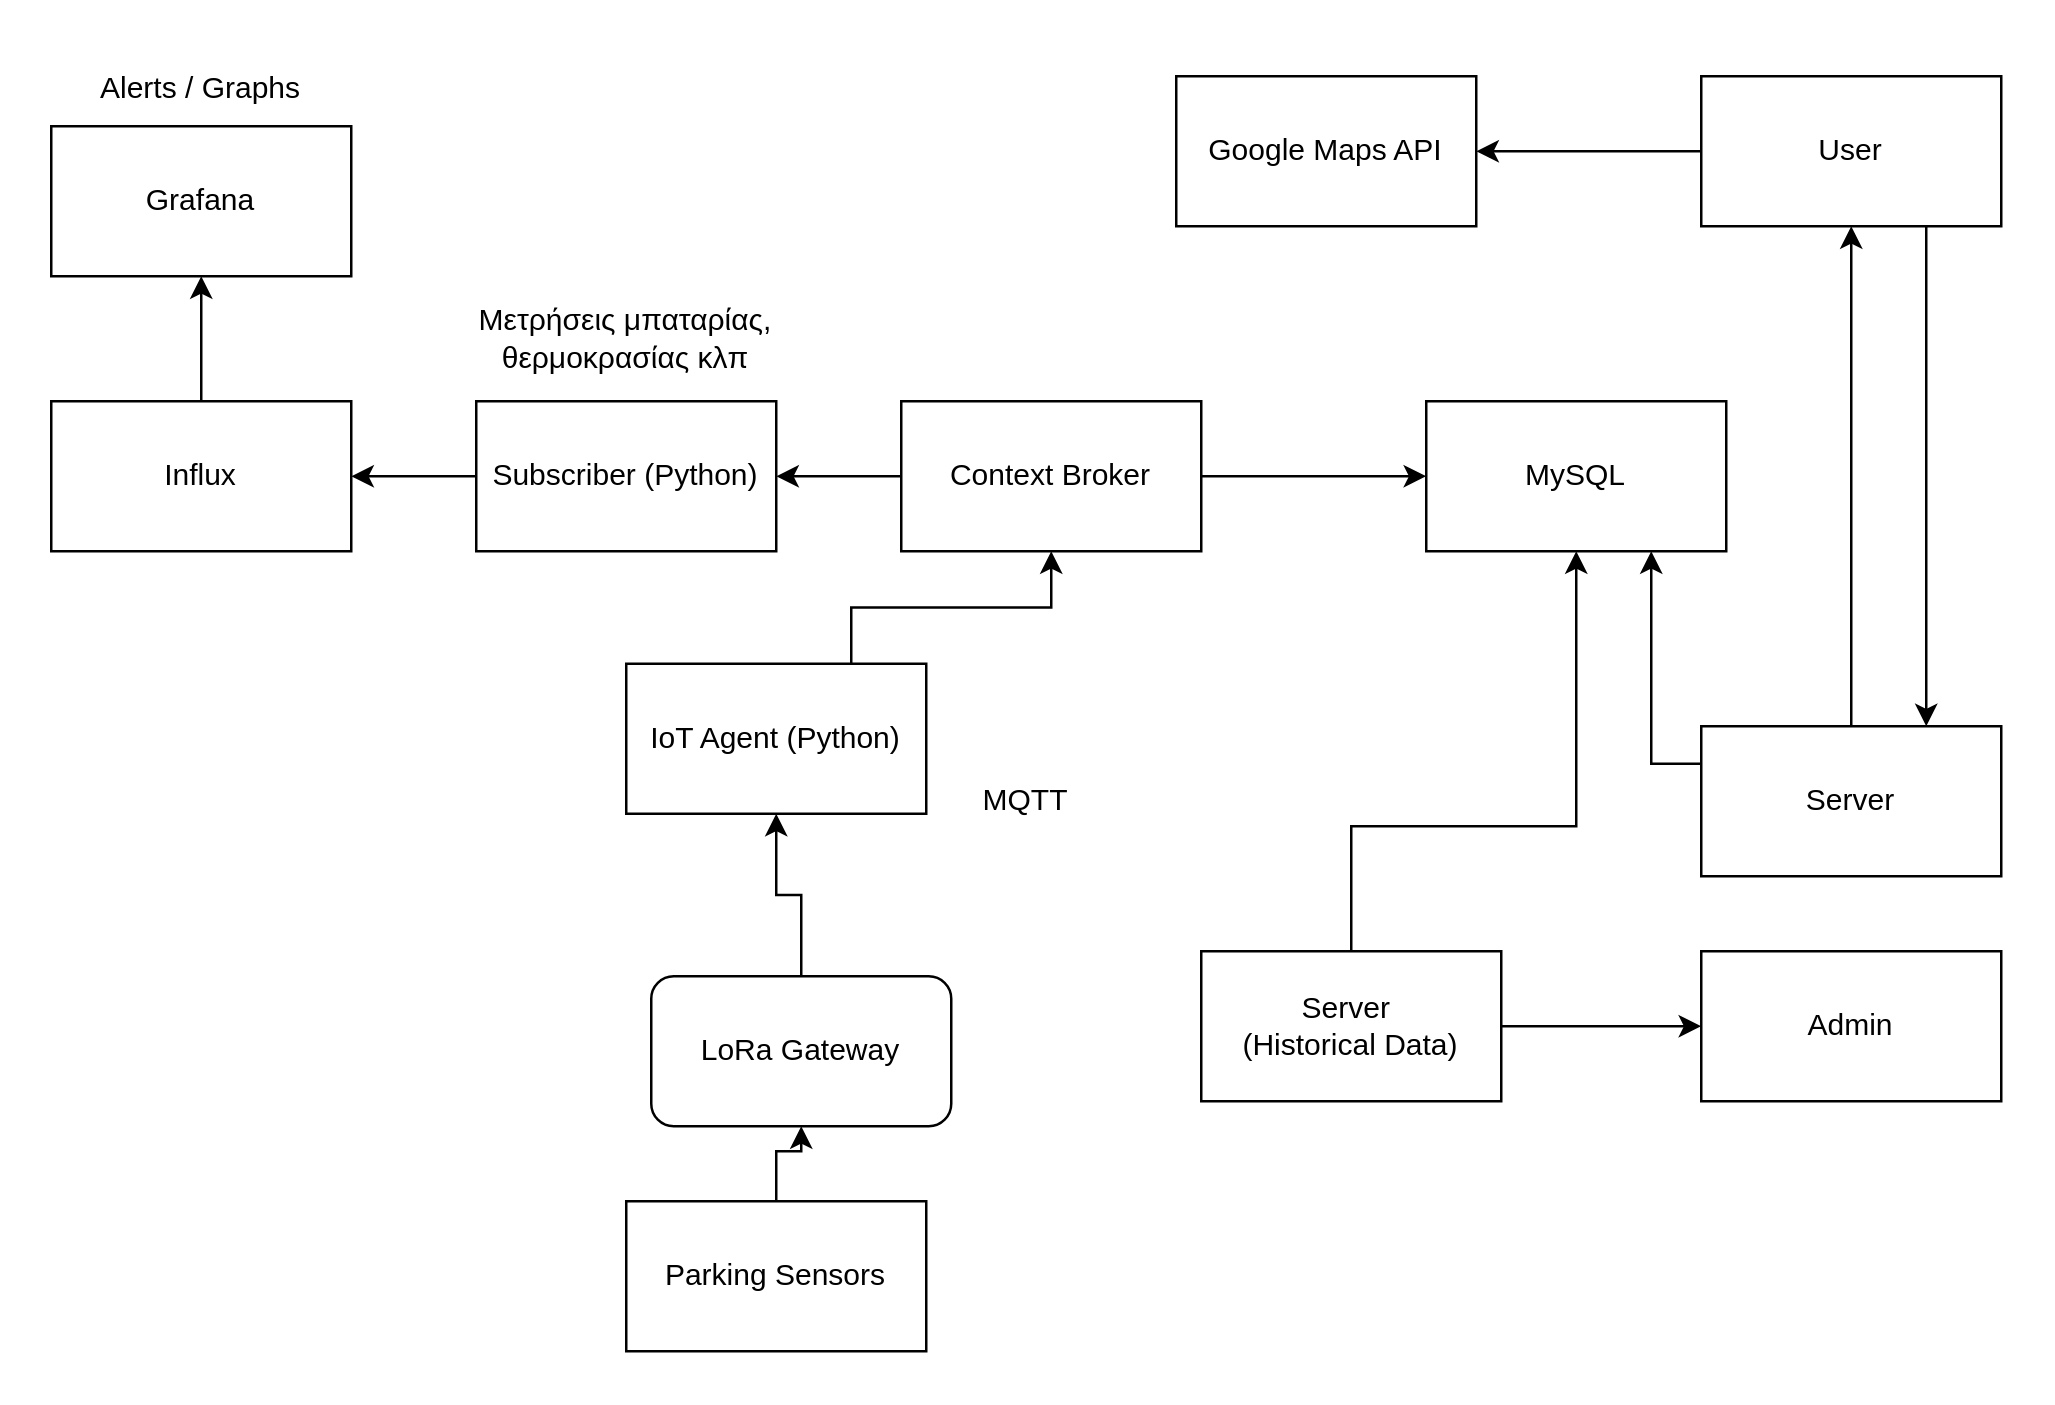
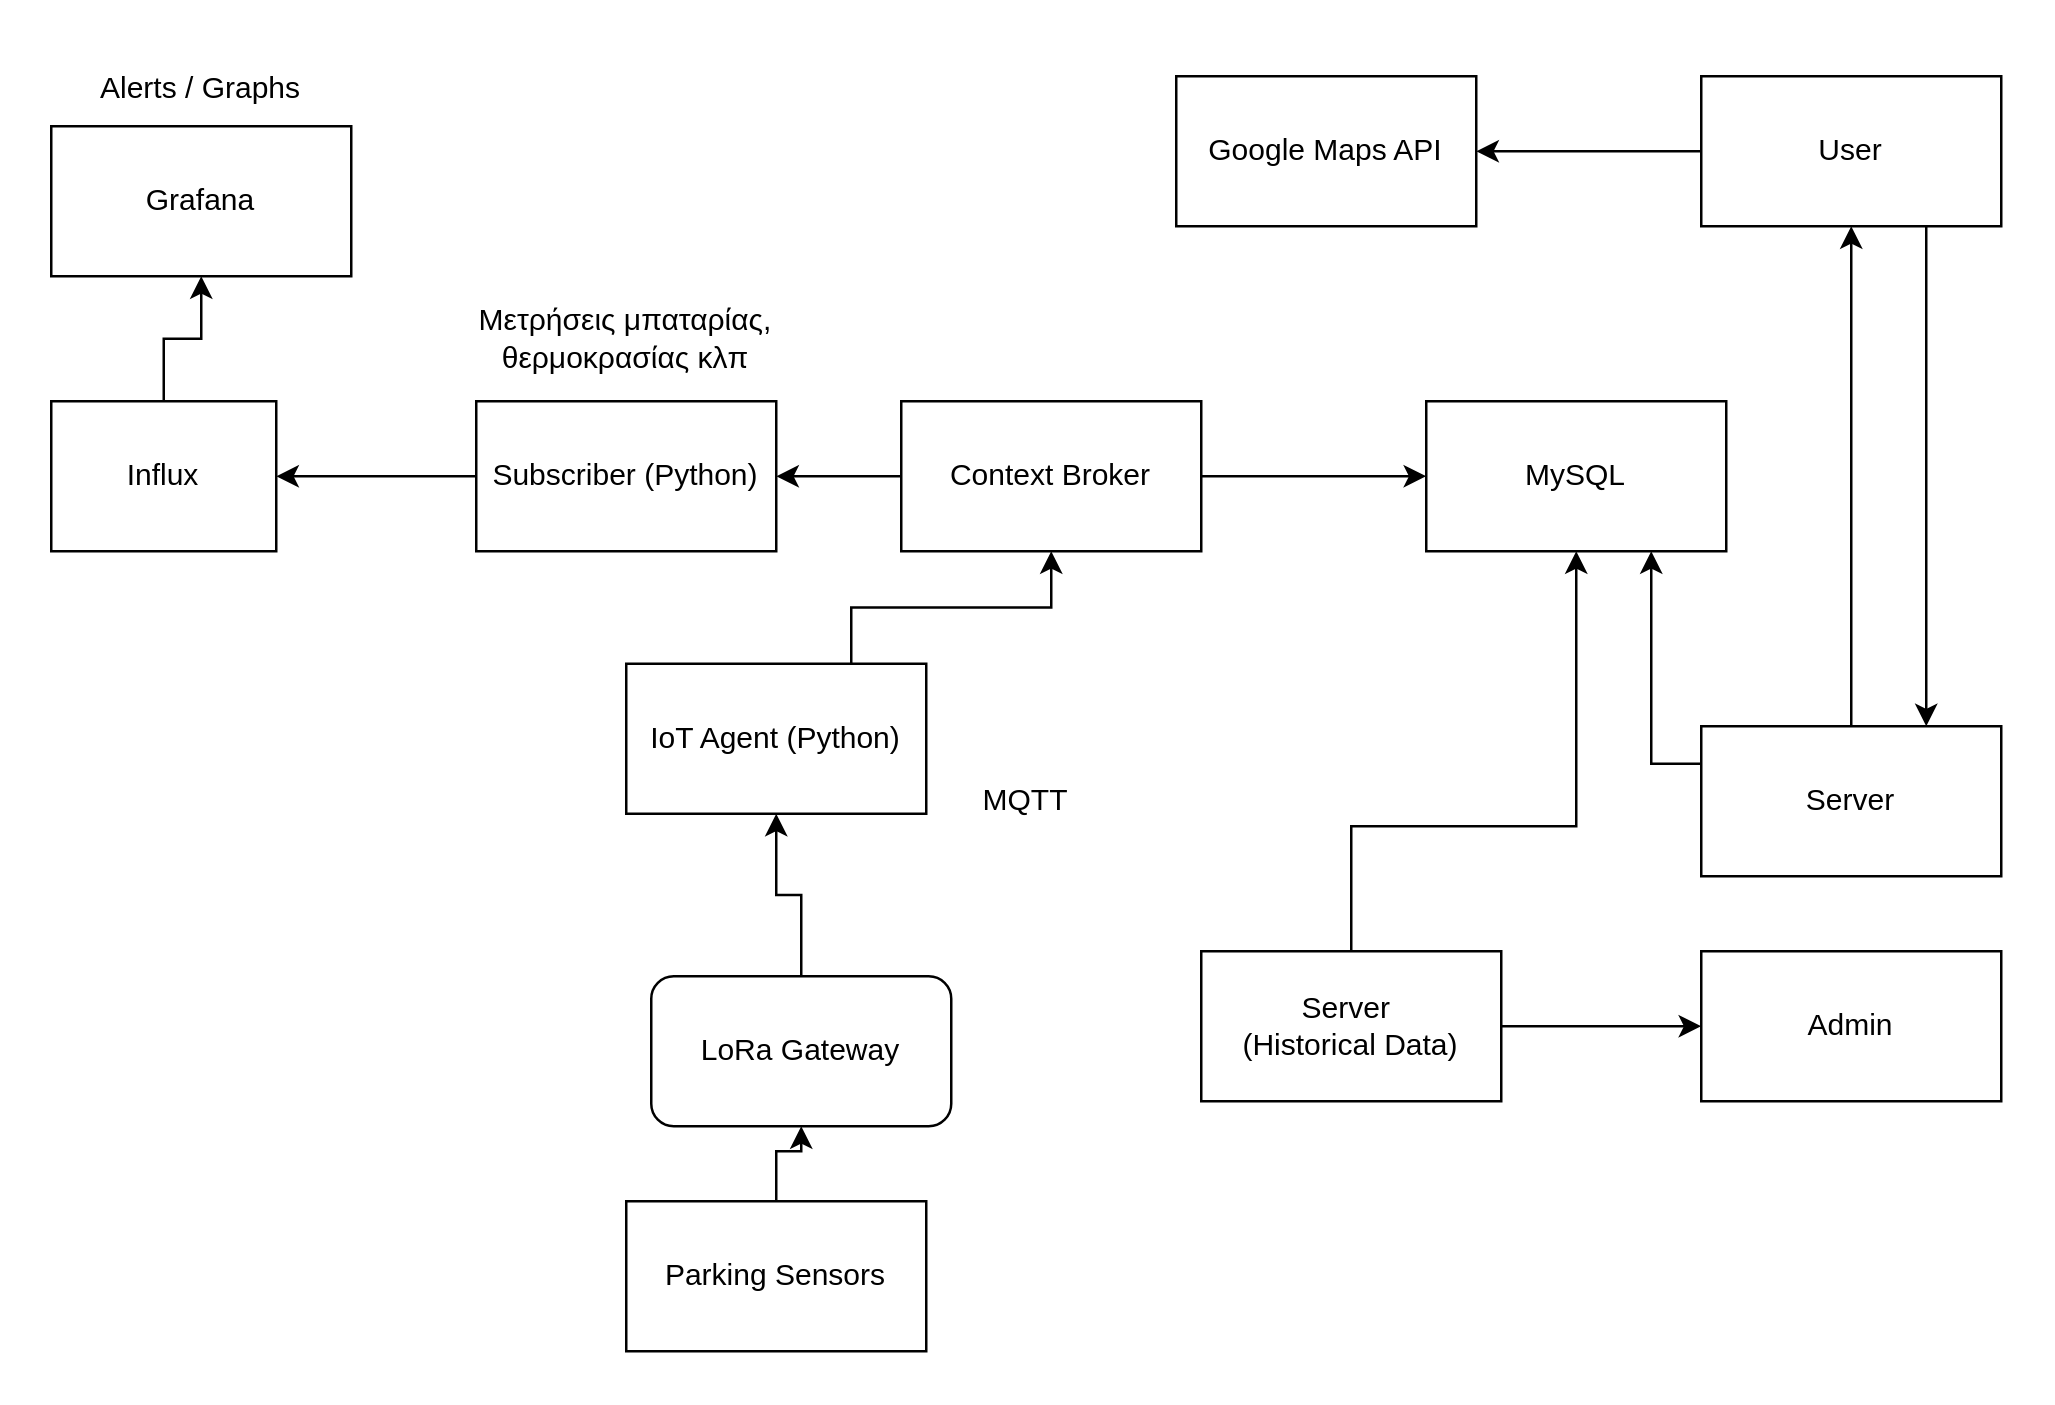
(201, 476) -> (164, 476)
